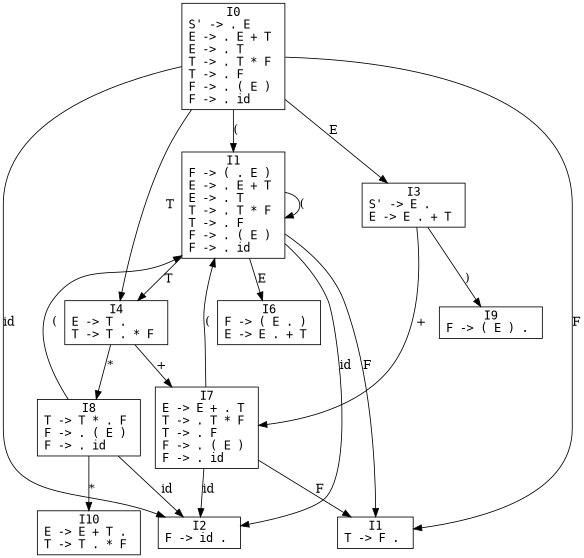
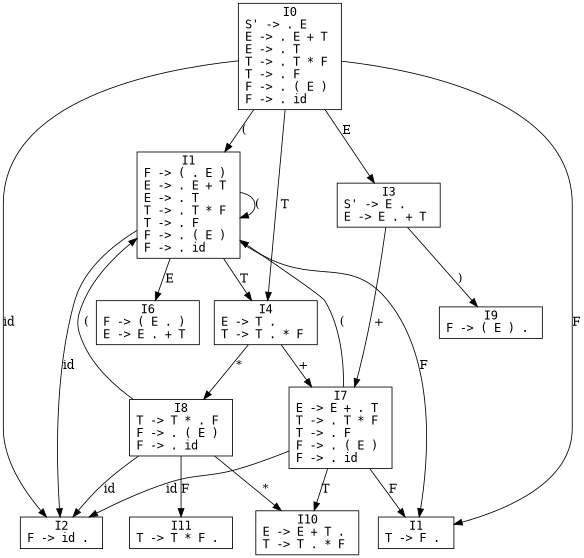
none -> (322, 486)
none -> (181, 533)
